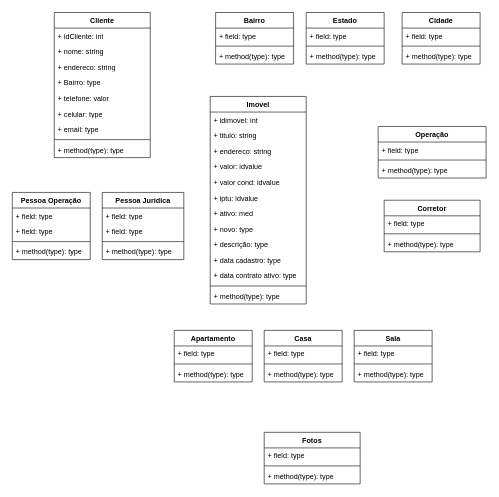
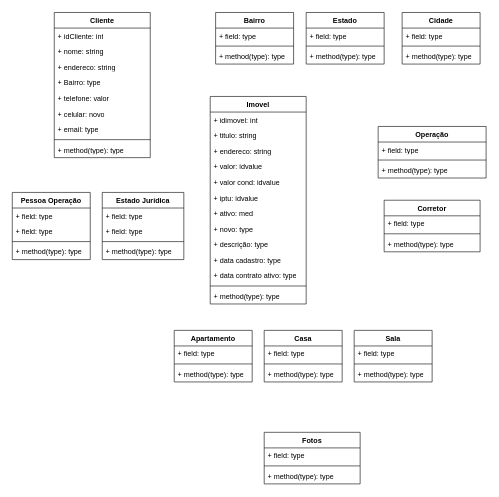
(83, 114) -> (83, 114)
(143, 201) -> (143, 201)
